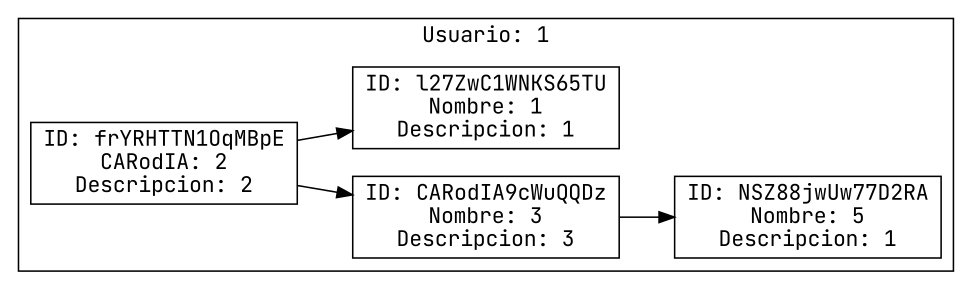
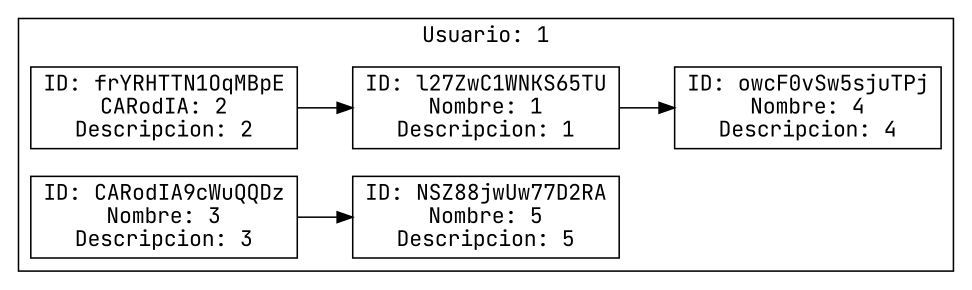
none -> (808, 108)
(317, 189) -> none
(808, 217) -> (486, 217)
